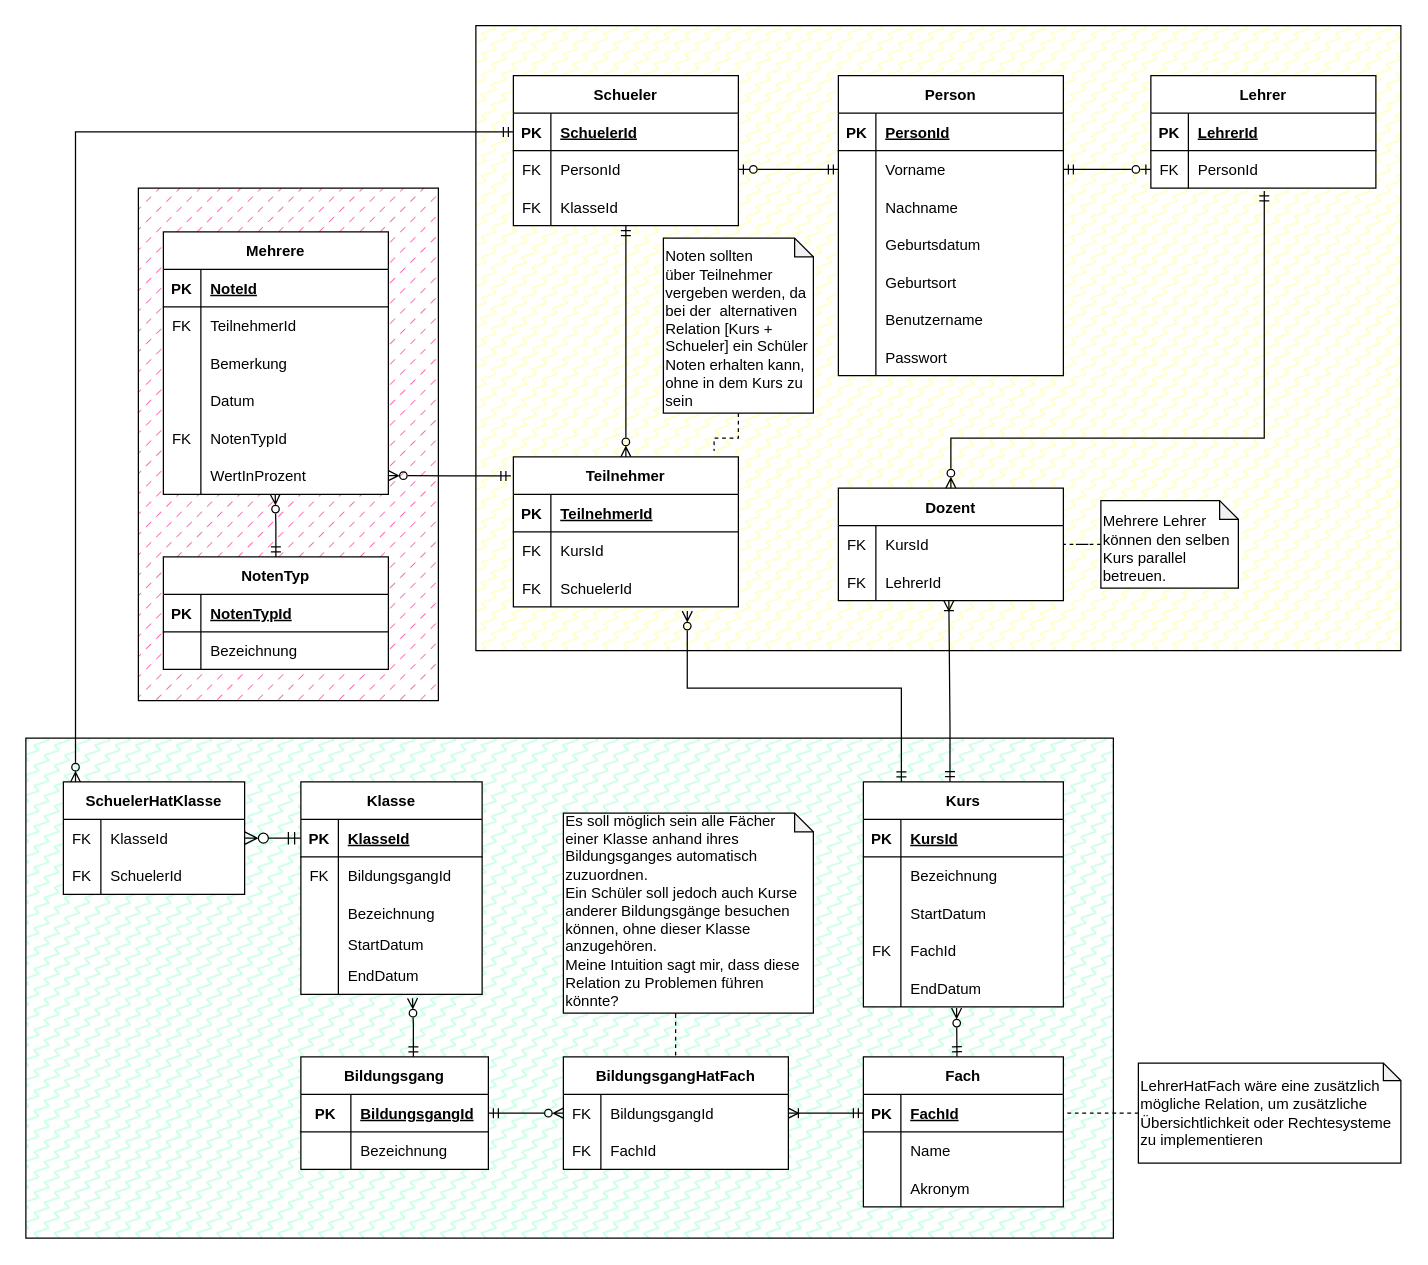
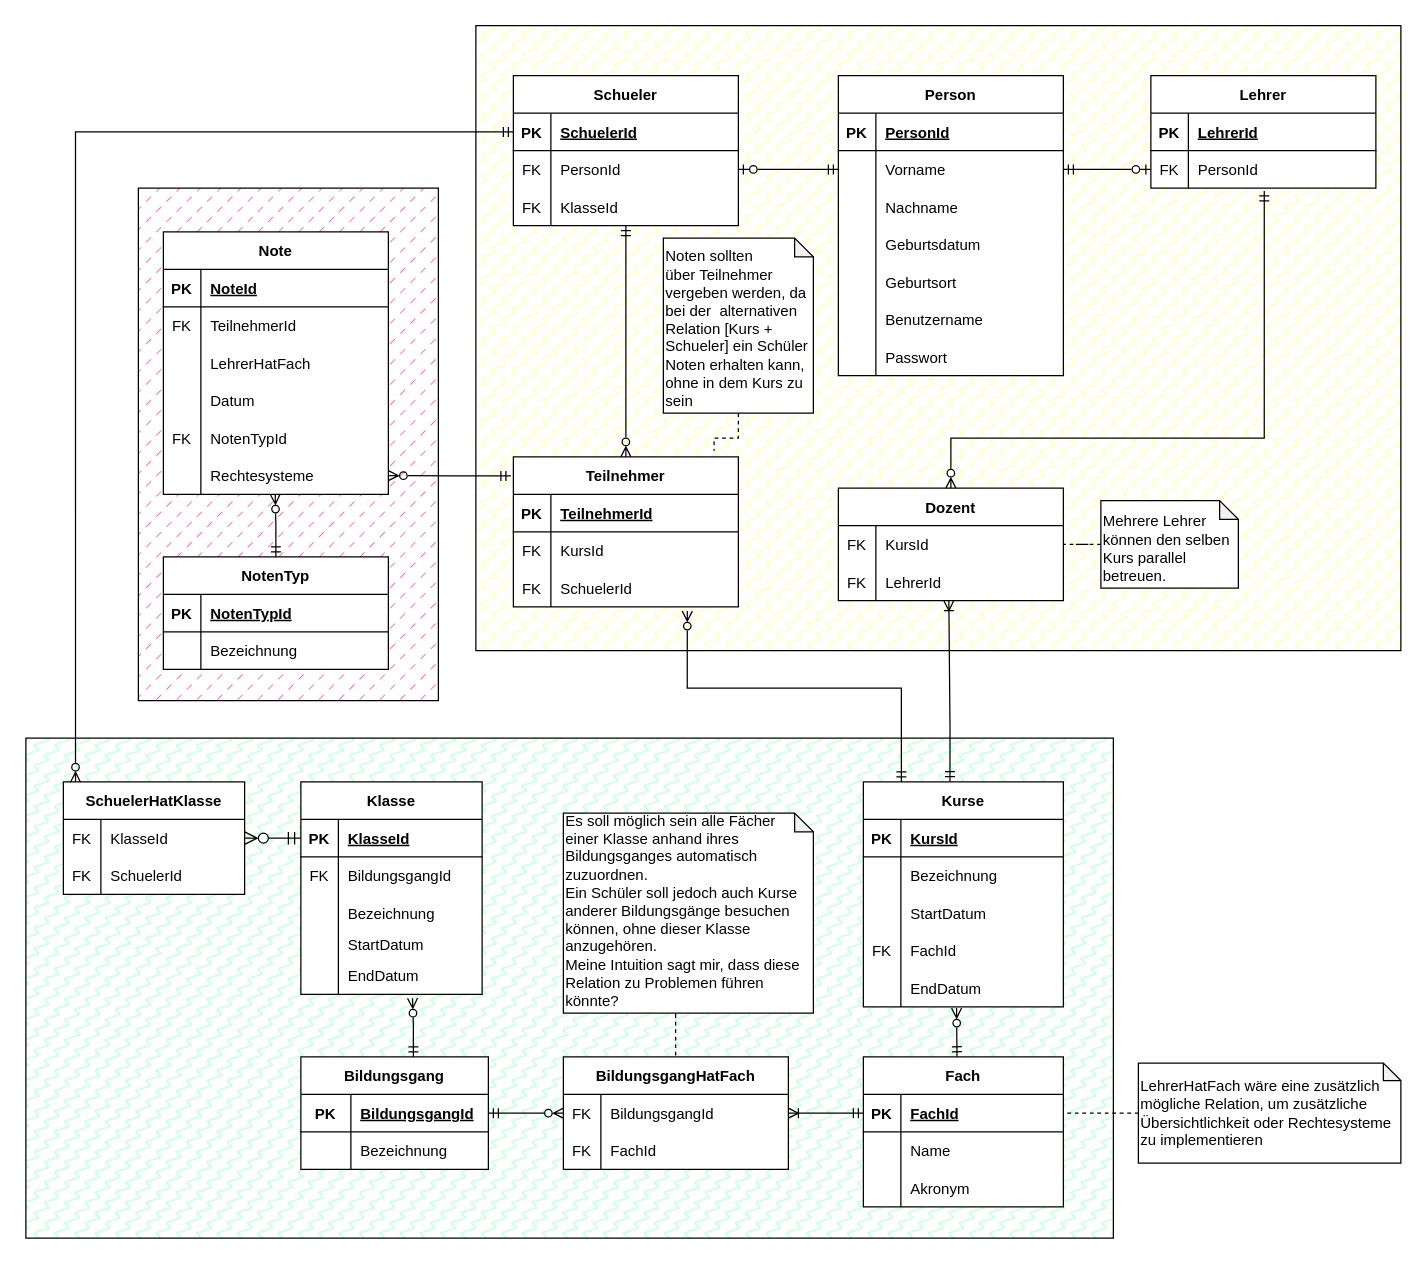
(275, 251) -> (275, 251)
(248, 364) -> (265, 364)
(265, 476) -> (265, 476)
(963, 801) -> (963, 801)
